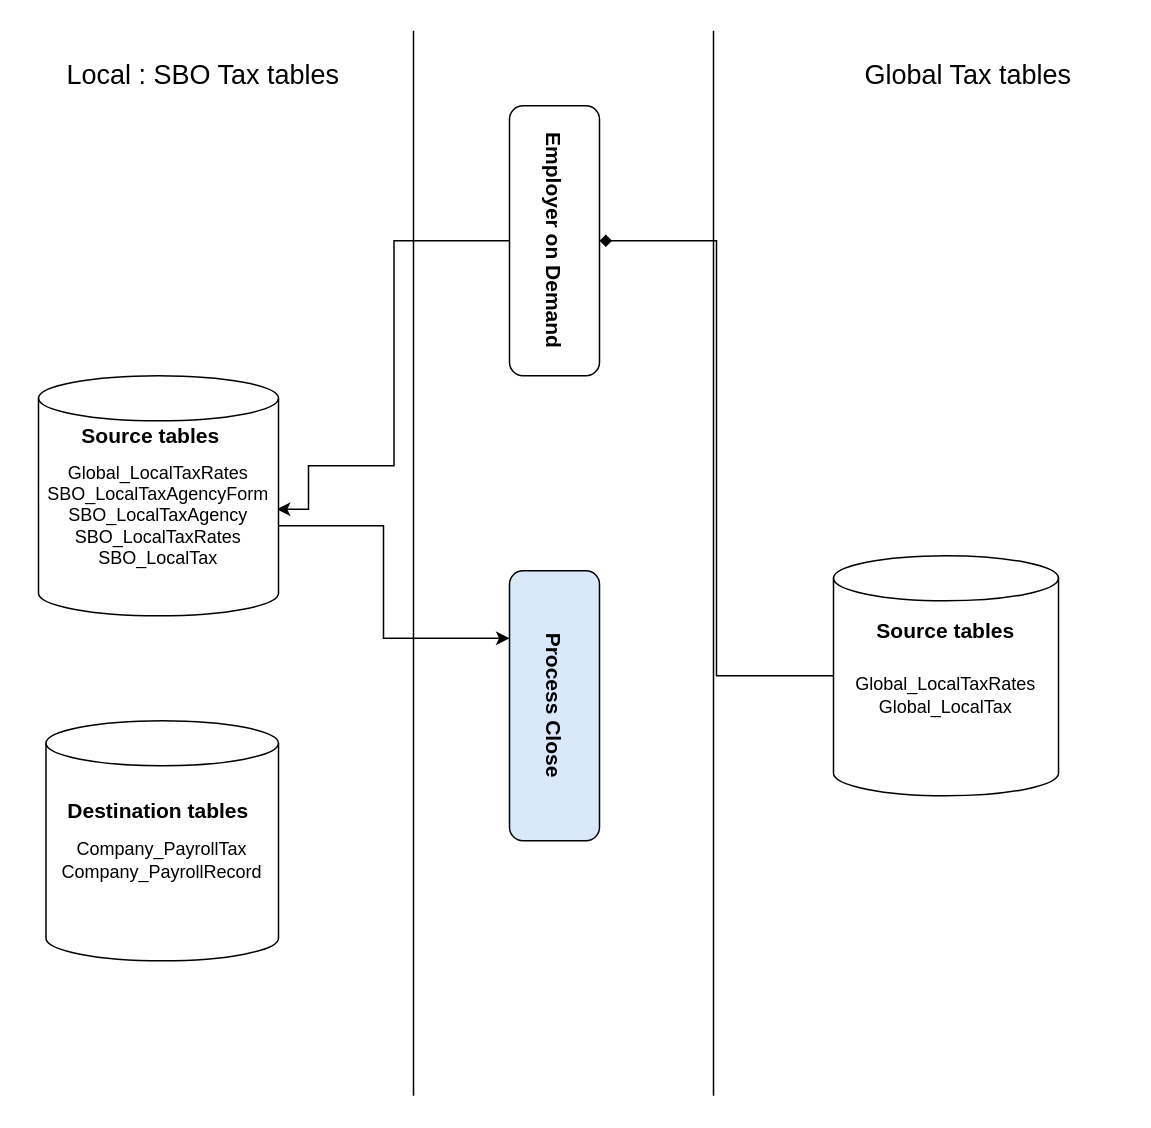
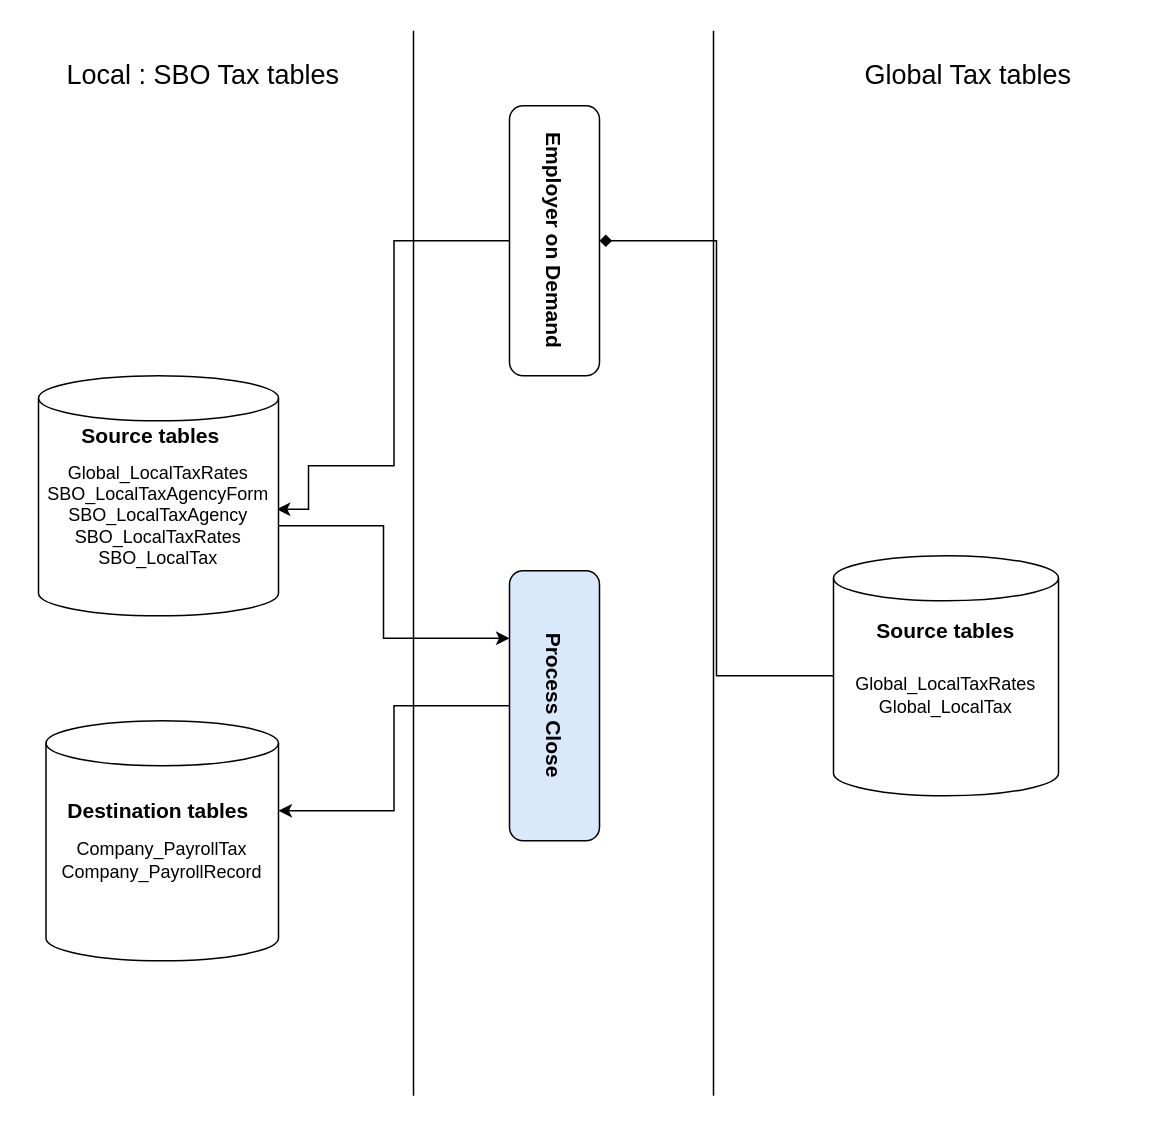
none -> (394, 753)
